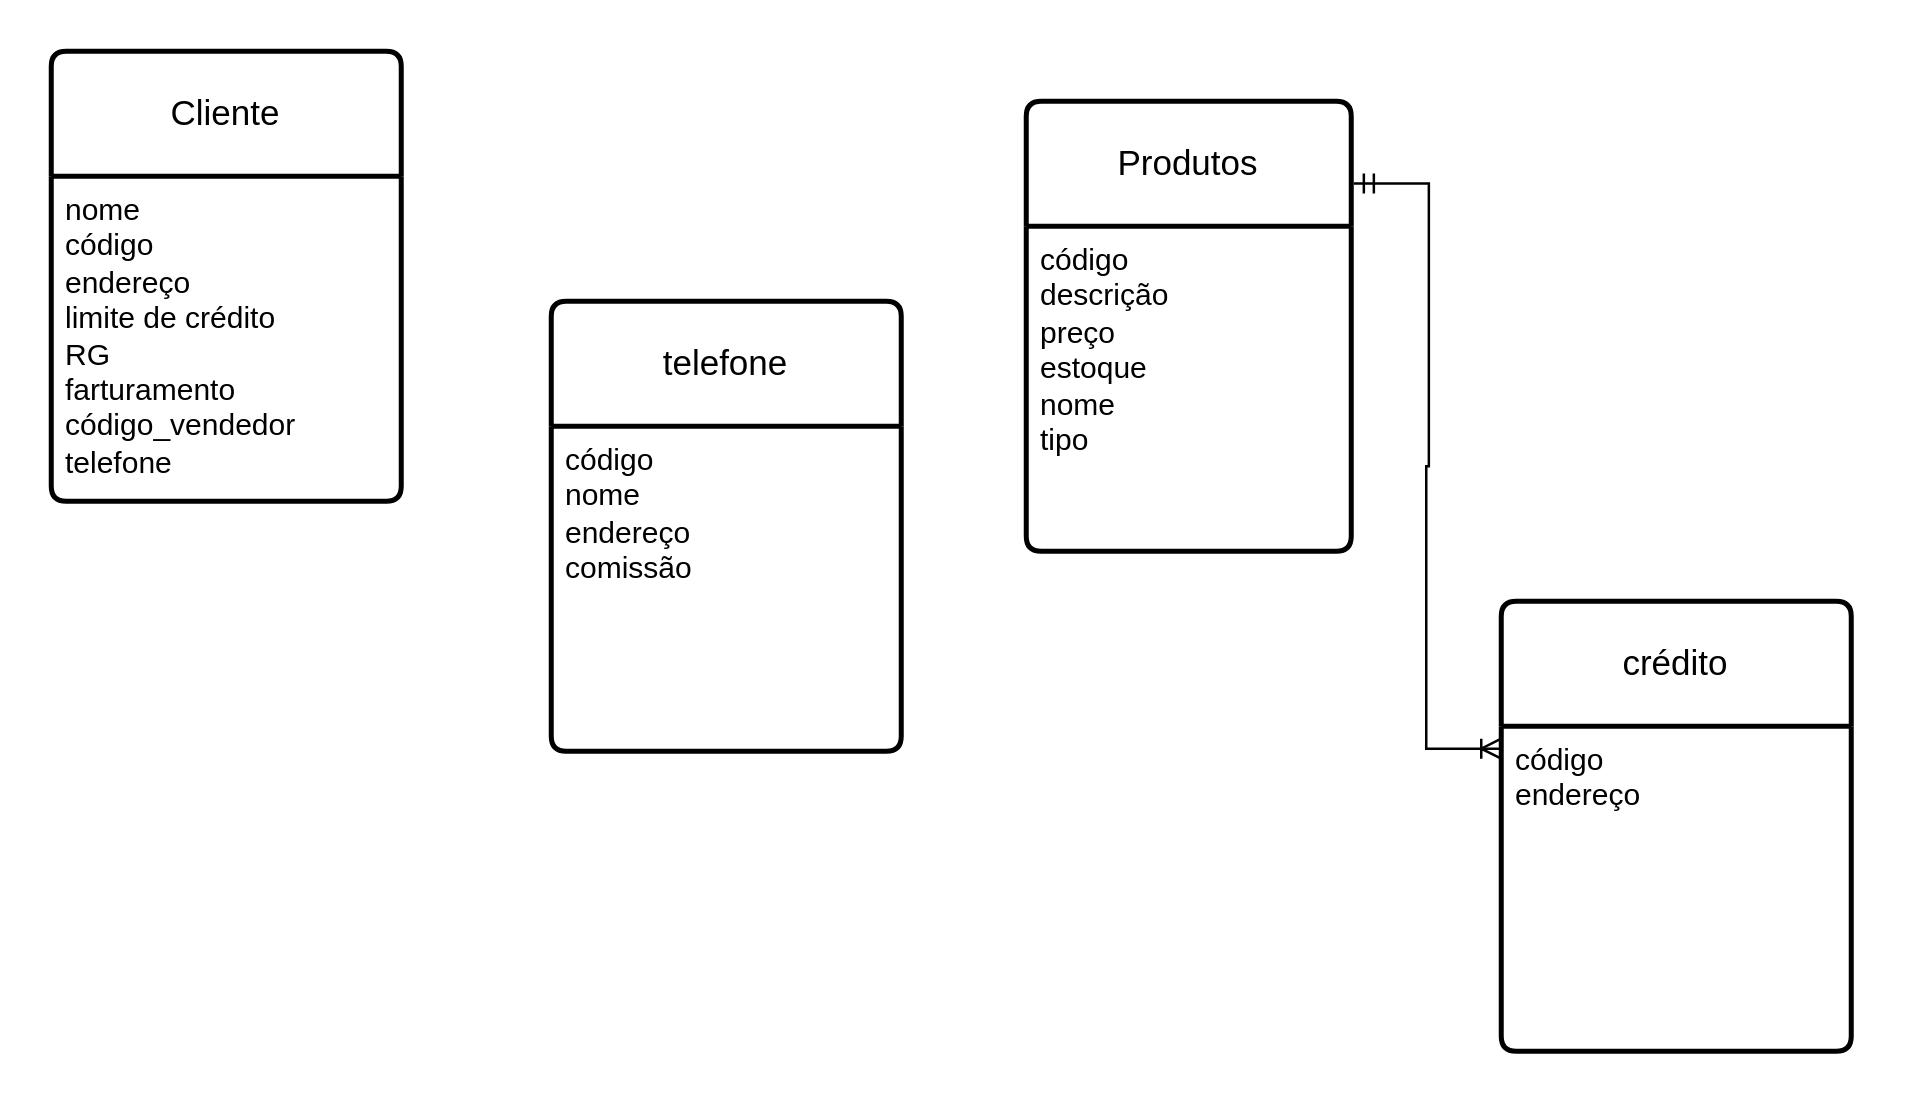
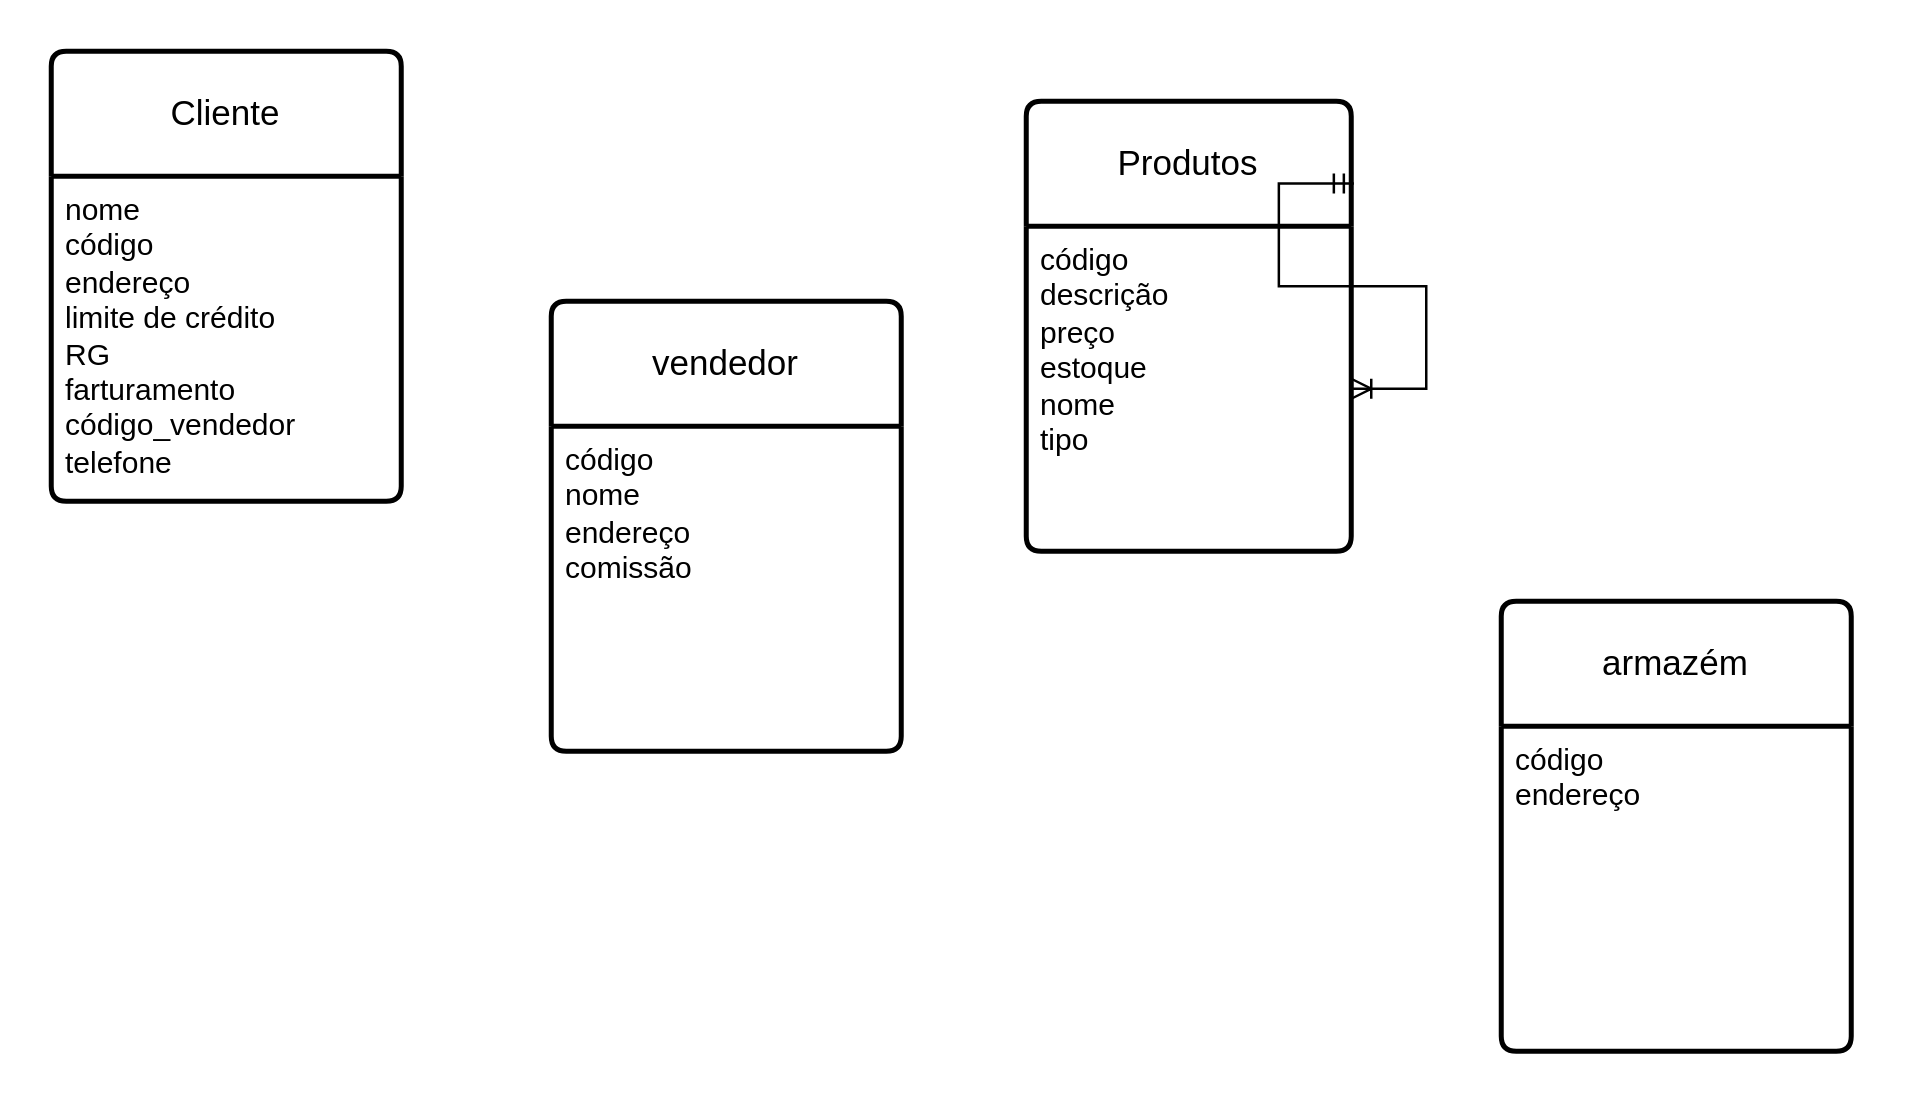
(726, 364) -> (726, 364)
(1429, 465) -> (1426, 337)
(1676, 664) -> (1676, 664)
